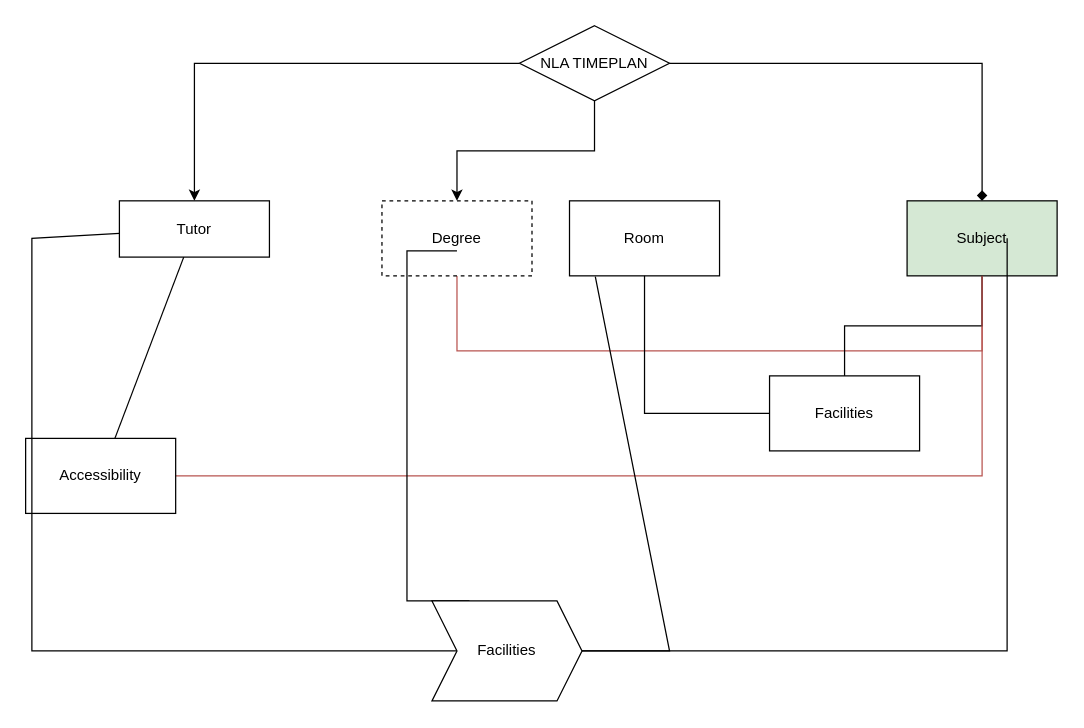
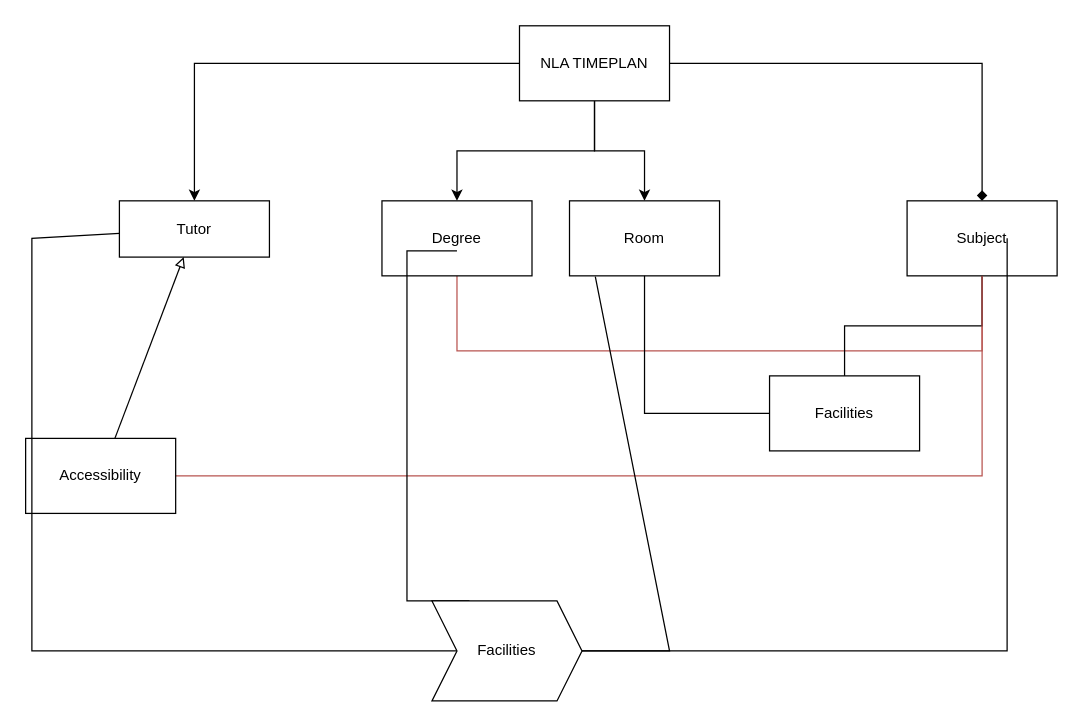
(594, 63) -> (594, 63)
none -> (640, 151)
(457, 238) -> (457, 238)
(982, 238) -> (982, 238)
(181, 263) -> (179, 268)
